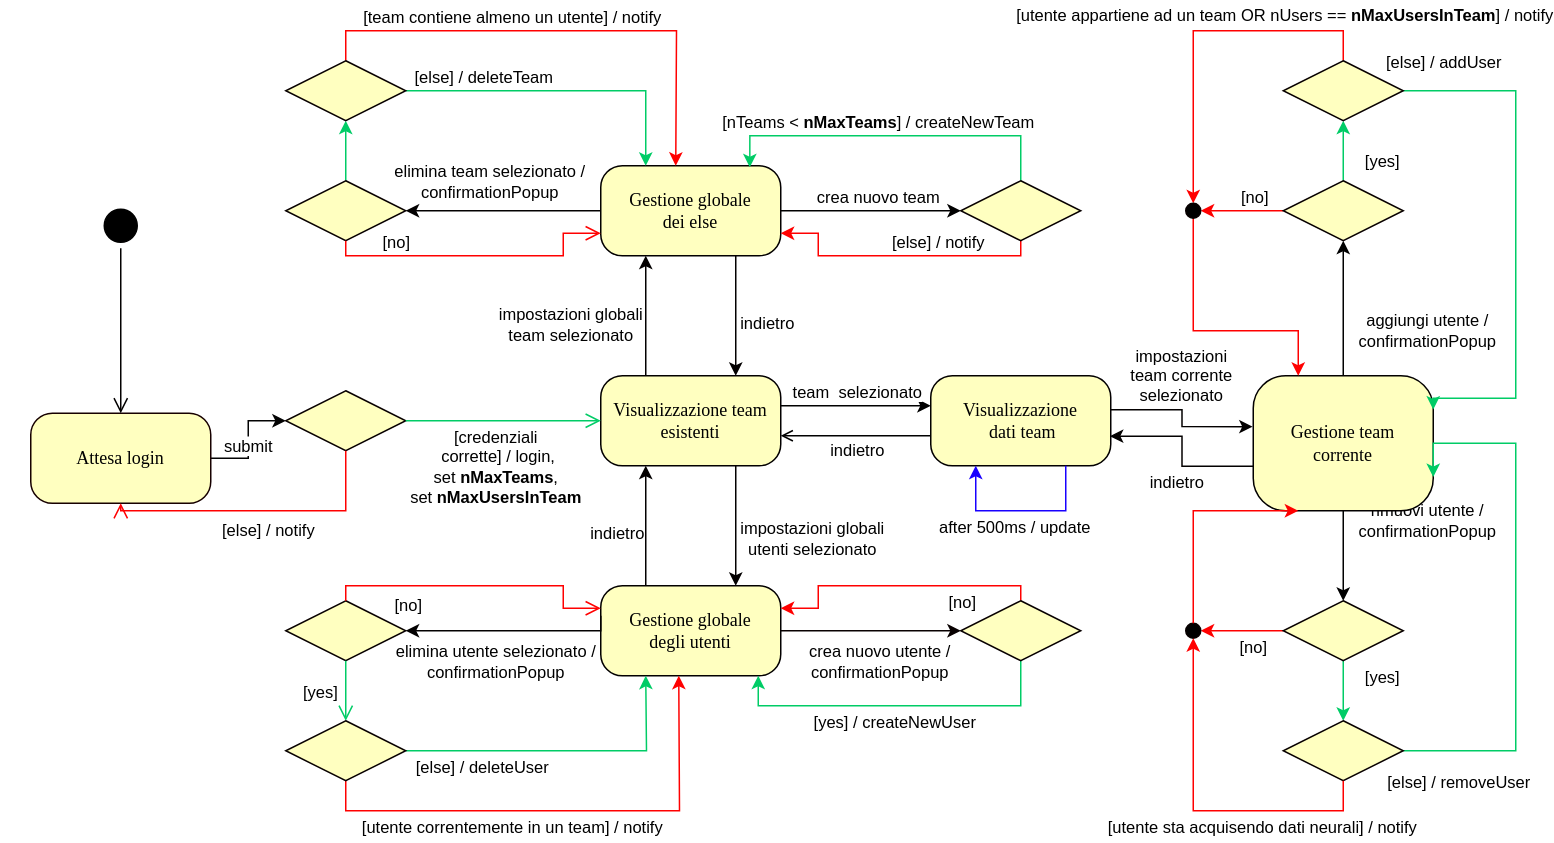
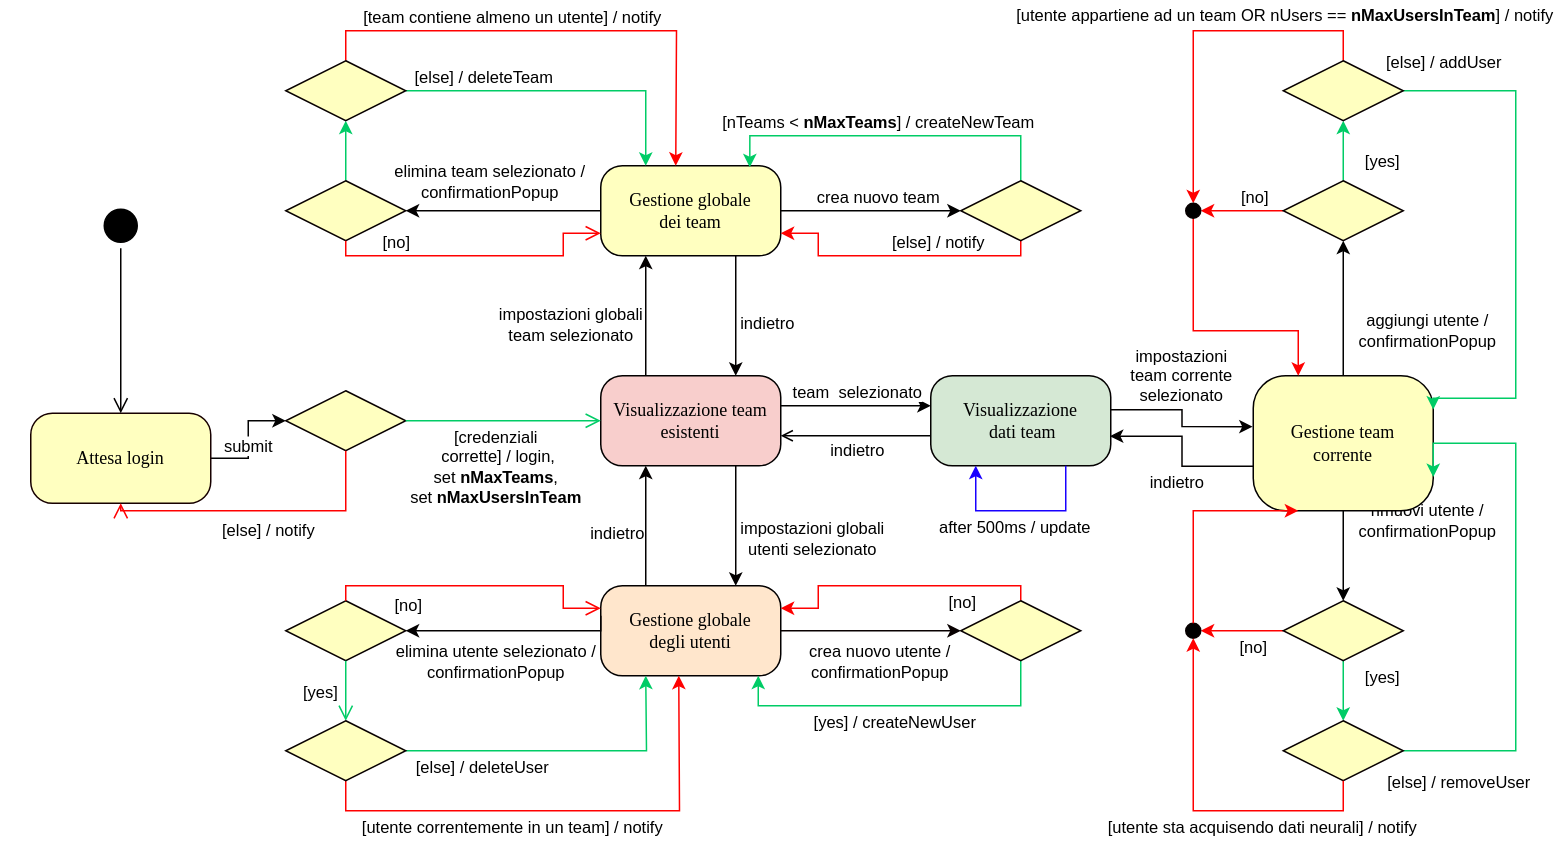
(691, 211) -> (691, 211)
(691, 421) -> (691, 421)
(1021, 421) -> (1021, 421)
(691, 631) -> (691, 631)
